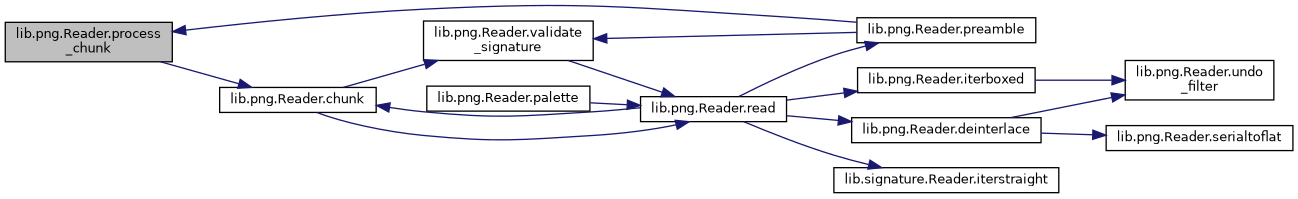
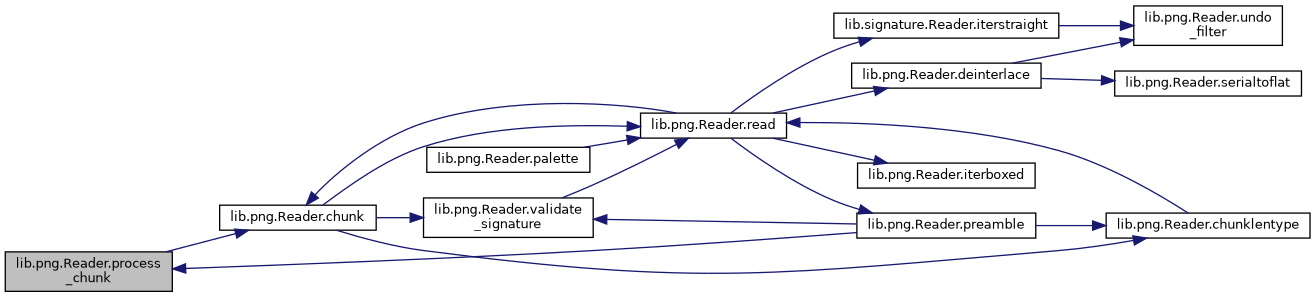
(1073, 80) -> (1090, 26)
none -> (1208, 226)
